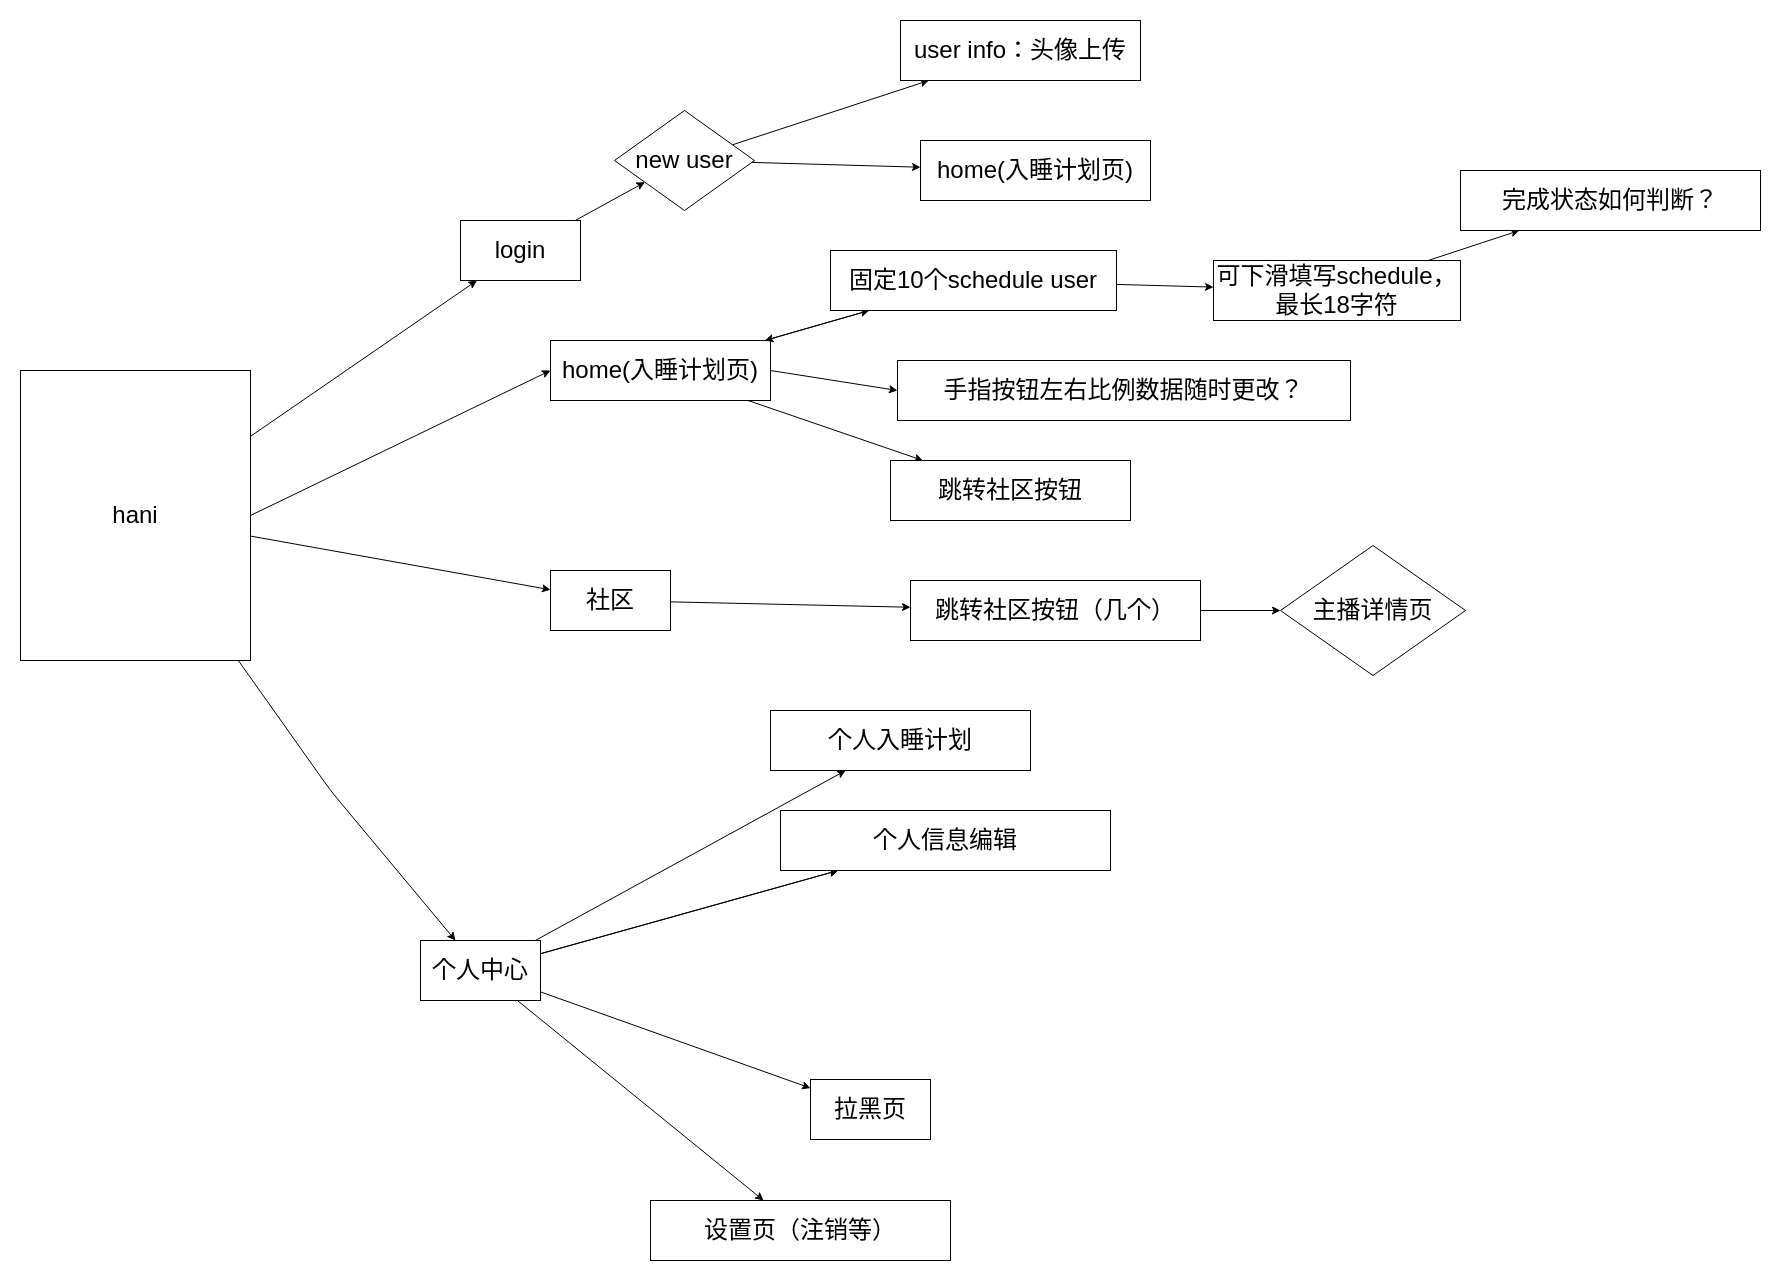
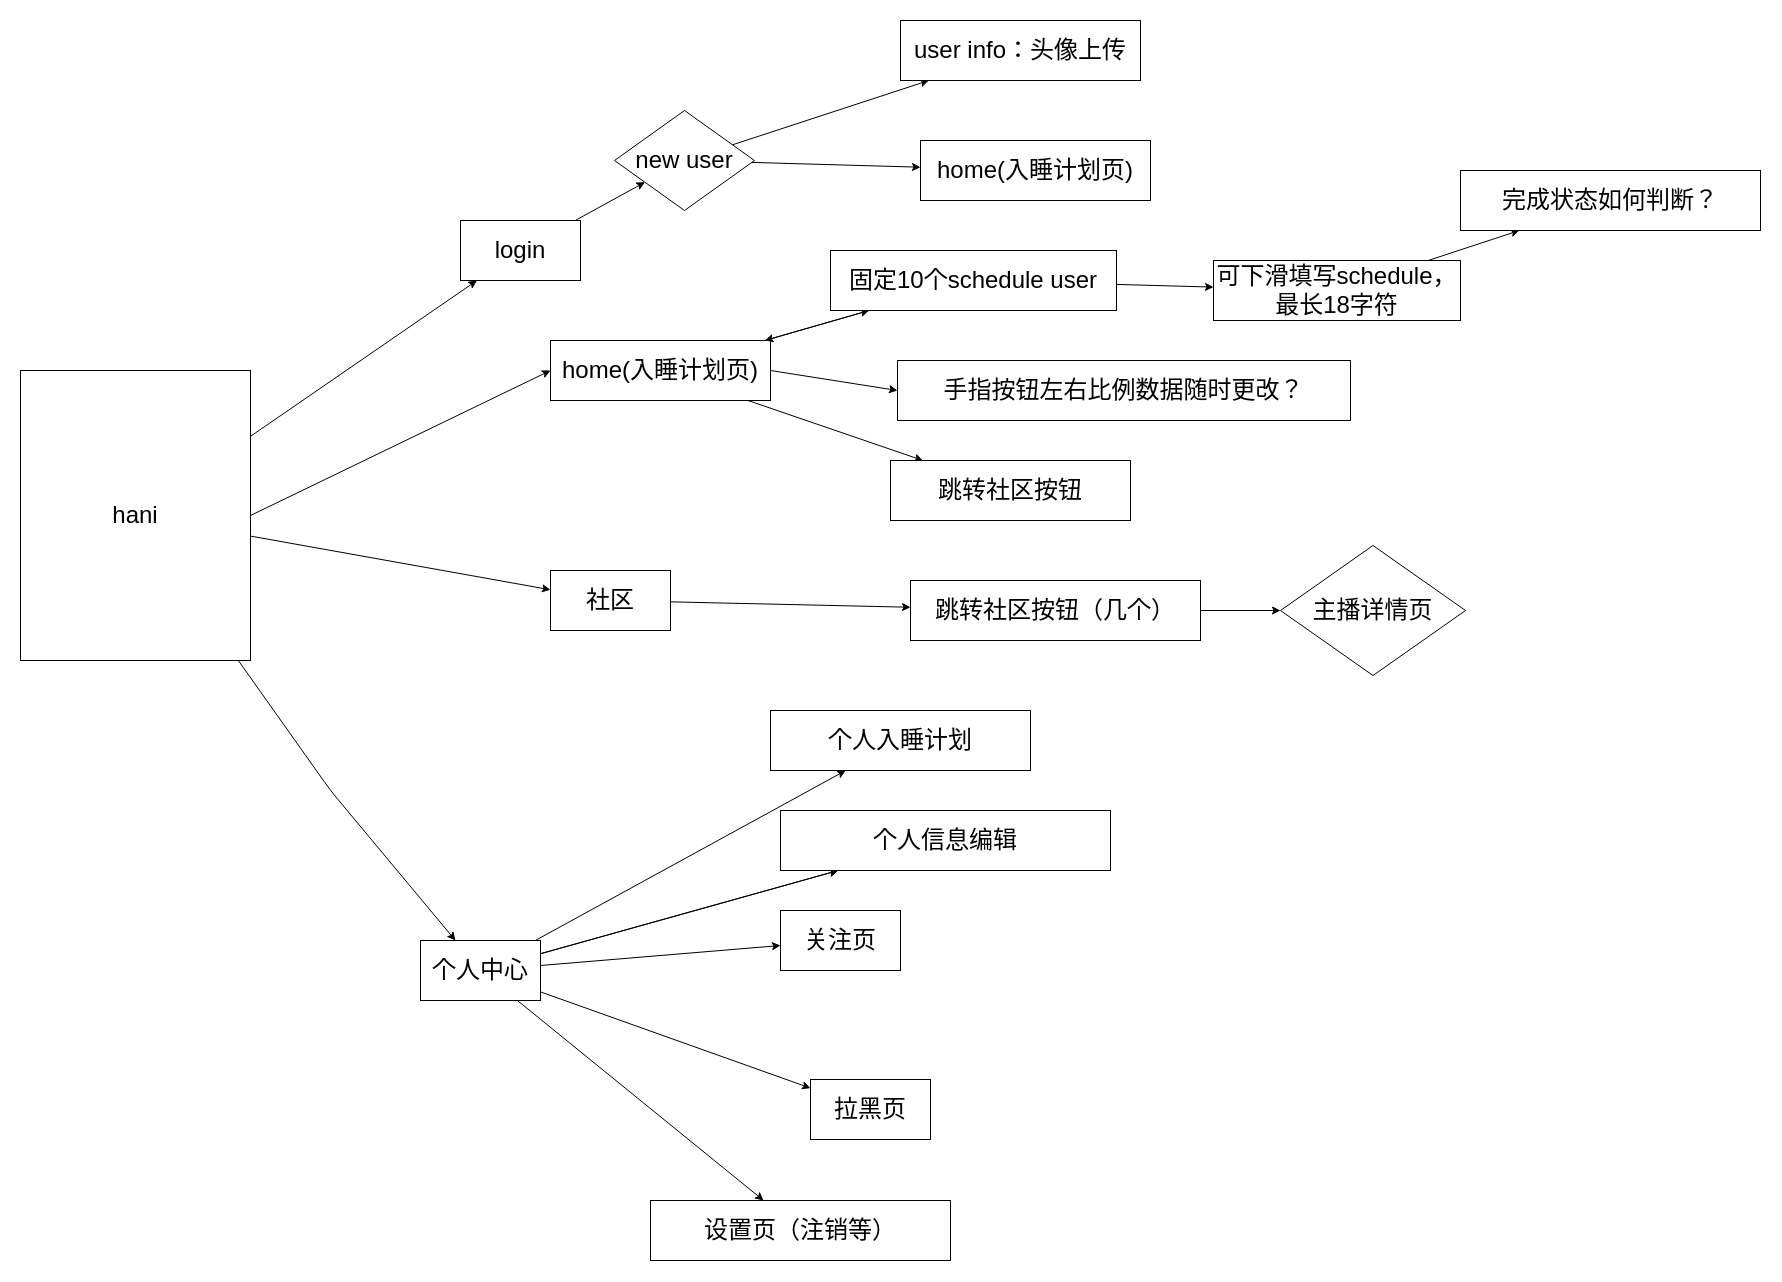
none -> (841, 941)
none -> (657, 956)
